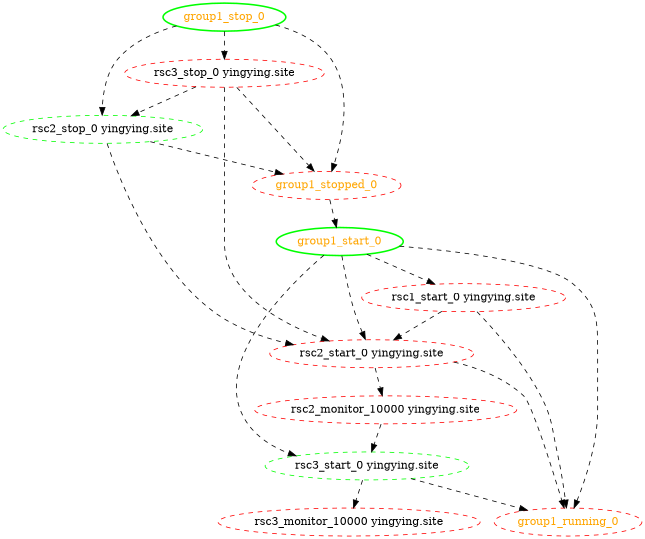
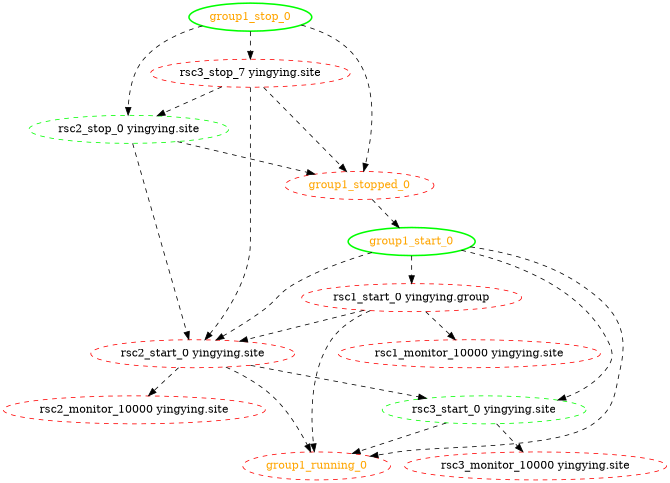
(224, 73) -> (250, 73)
(464, 298) -> (412, 298)
none -> (469, 354)
(378, 434) -> (335, 381)
